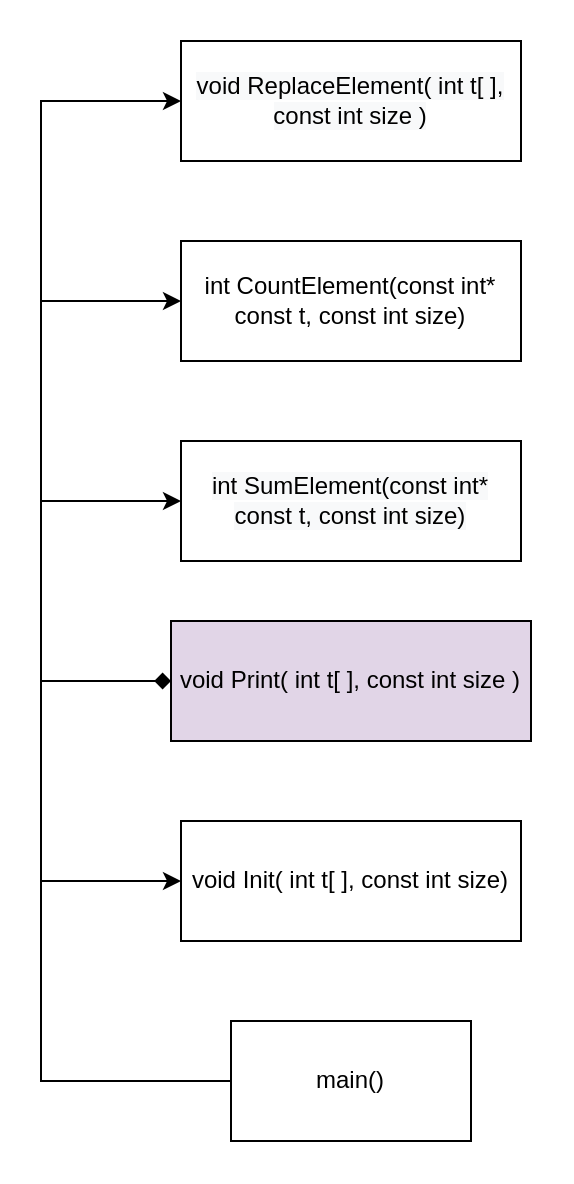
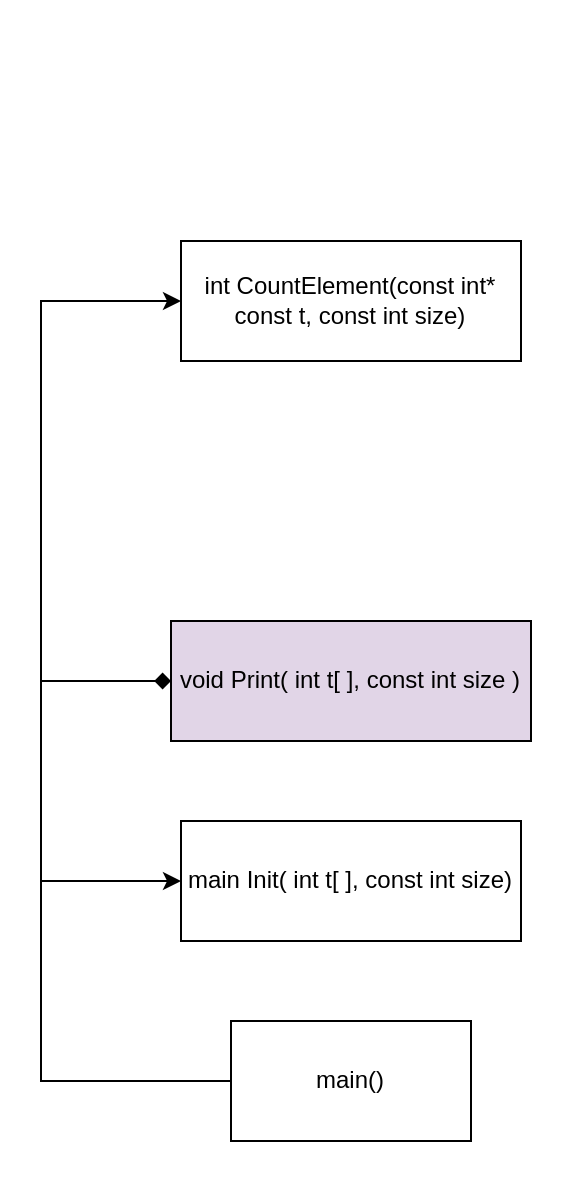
(351, 101) -> none
(41, 136) -> none
(106, 501) -> none
(351, 501) -> none
(351, 881) -> (351, 881)
